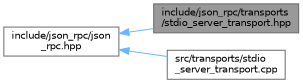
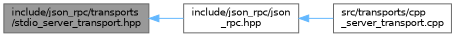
(141, 30) -> (171, 18)
(226, 65) -> (392, 18)
